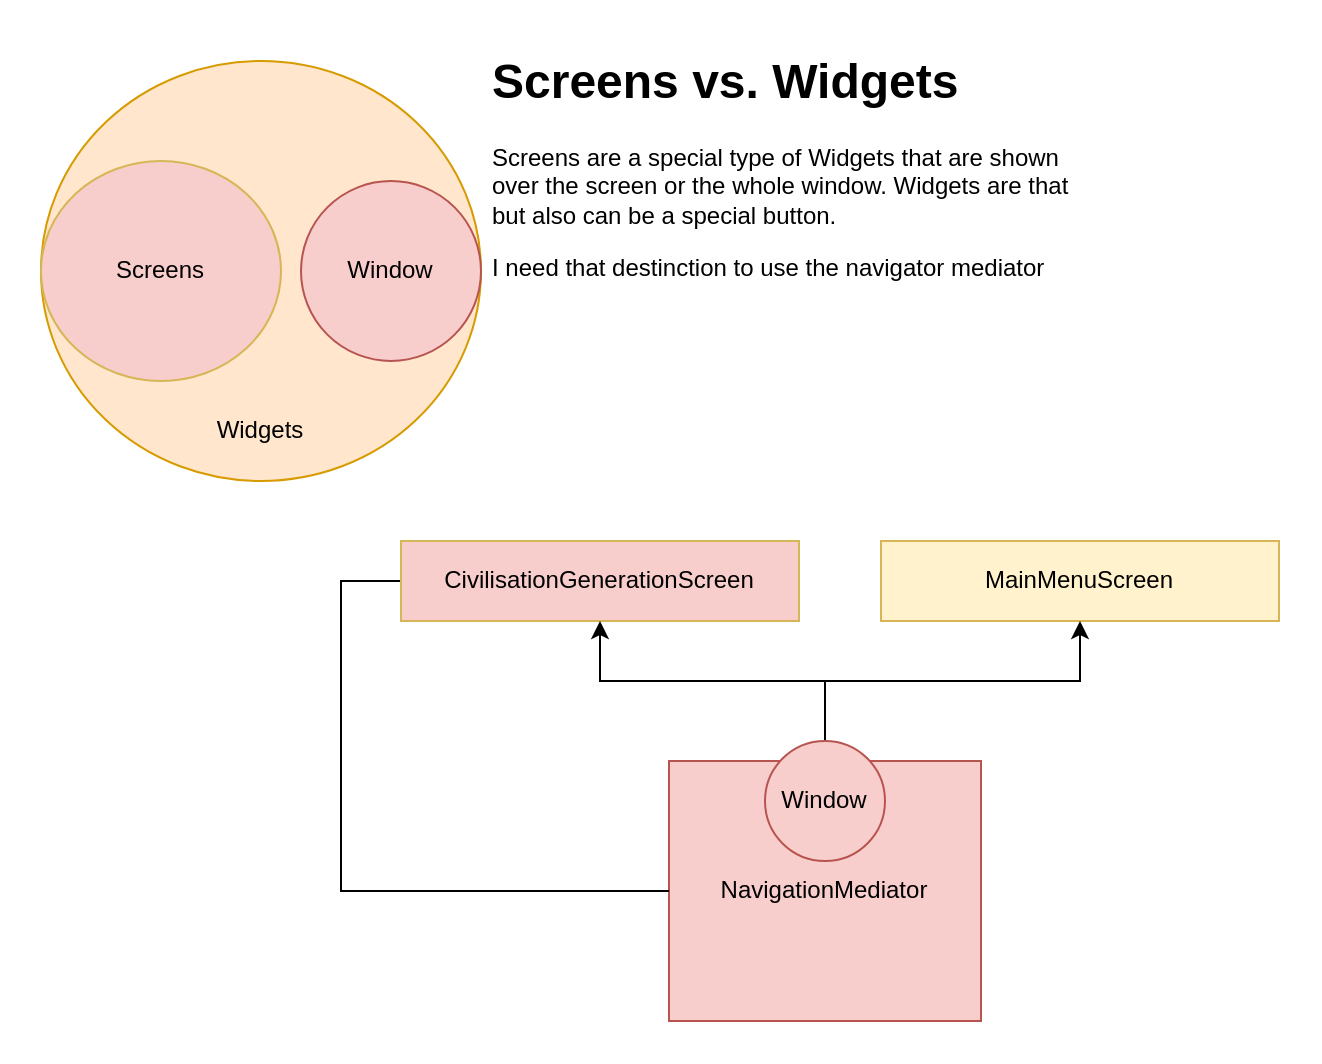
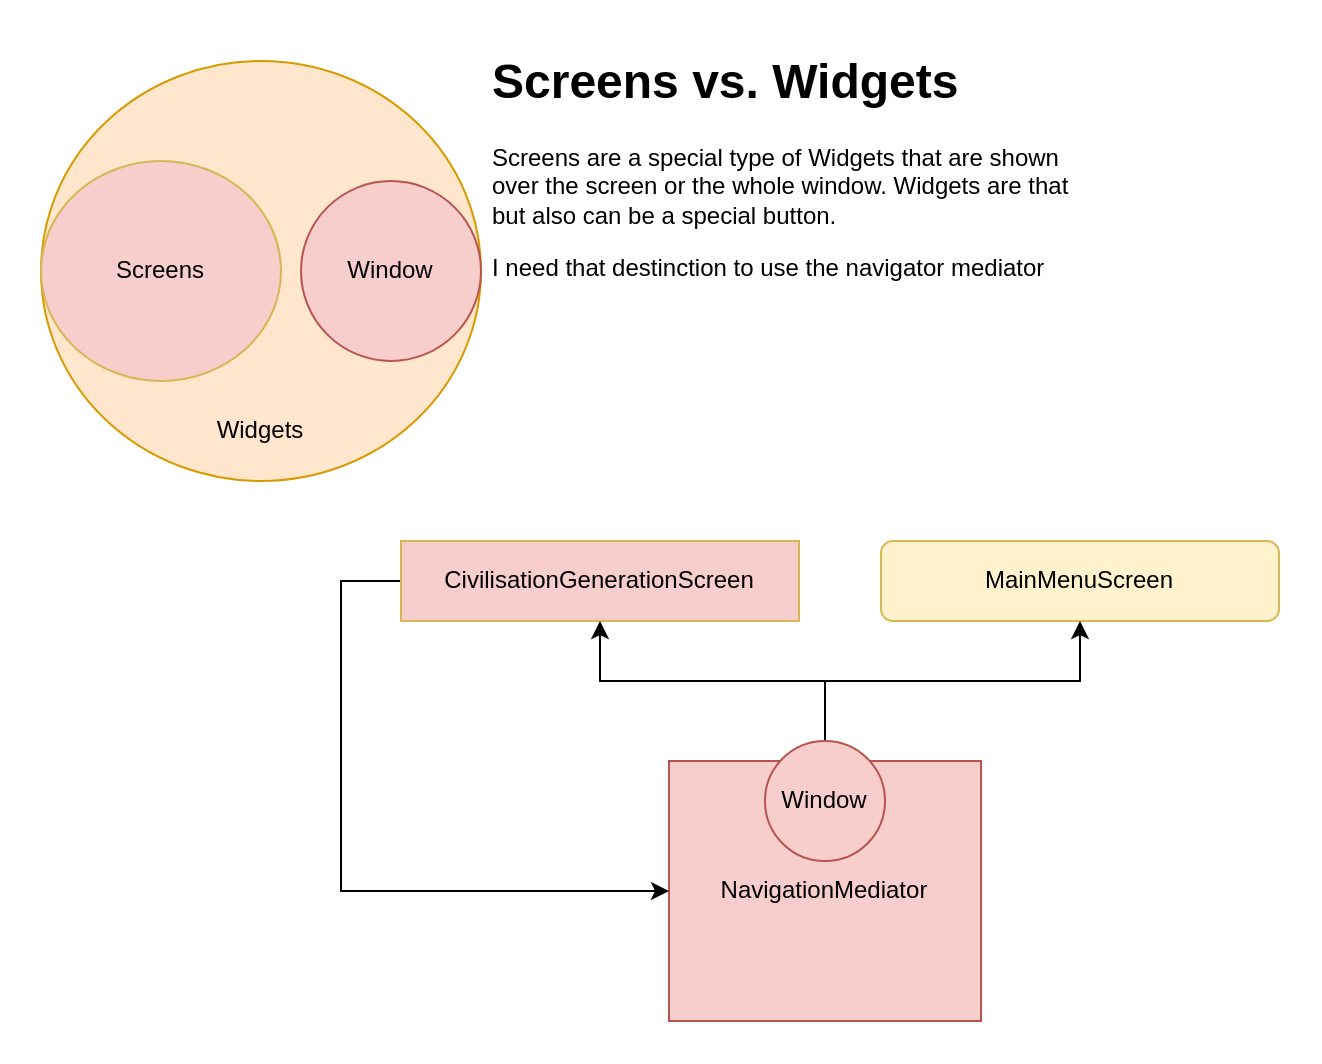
(1080, 581) -> (1080, 581)
(660, 891) -> (654, 891)
